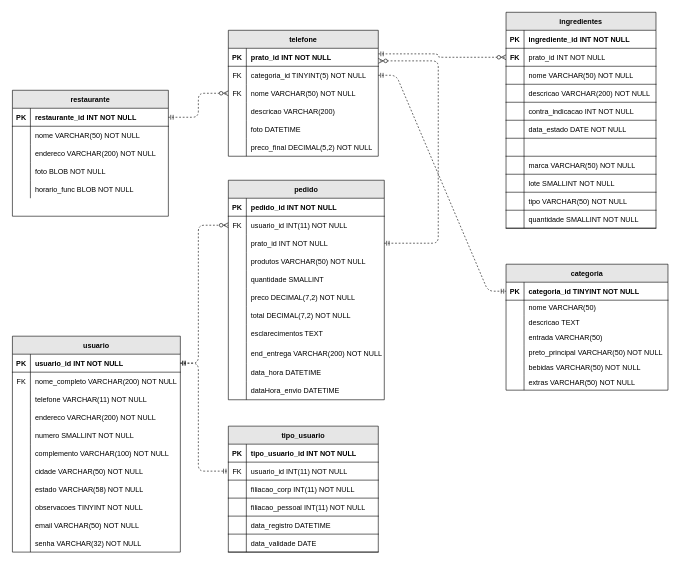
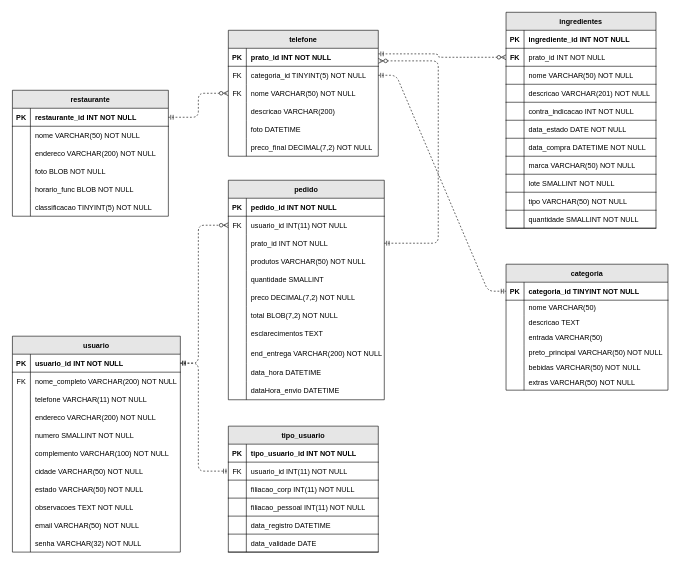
(587, 94) -> (587, 94)
none -> (590, 147)
(312, 148) -> (312, 148)
none -> (99, 207)
(301, 316) -> (295, 316)
(88, 490) -> (88, 490)
(88, 508) -> (82, 508)
